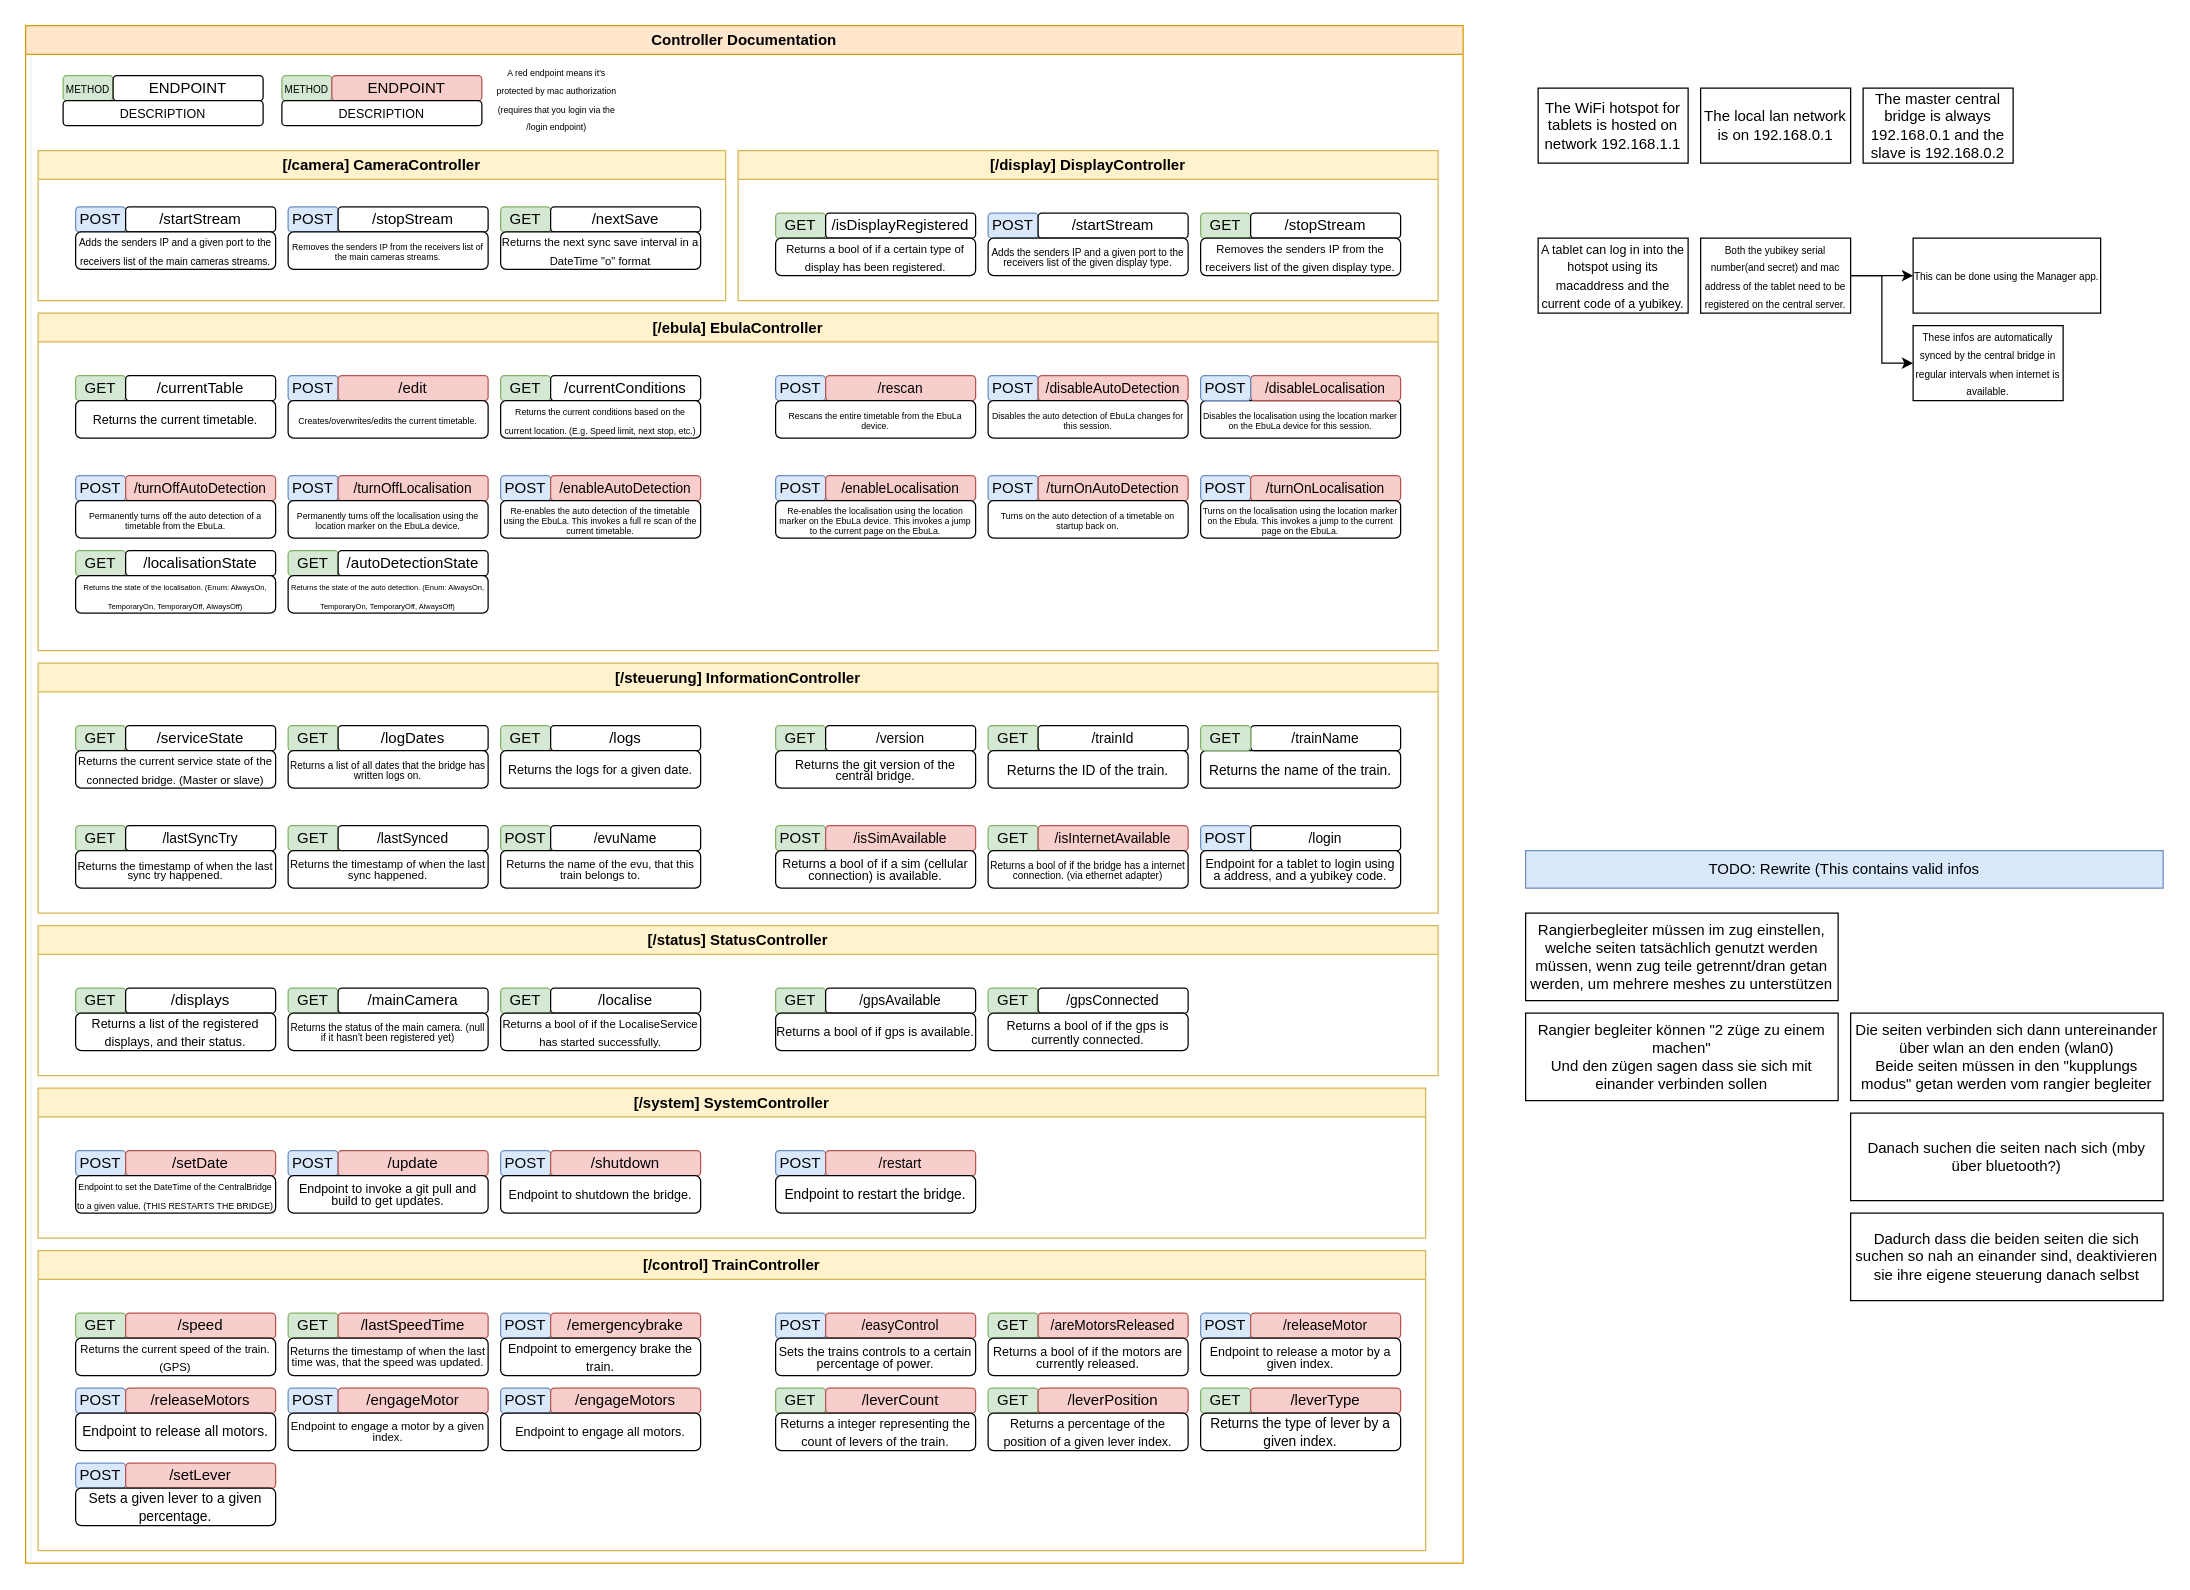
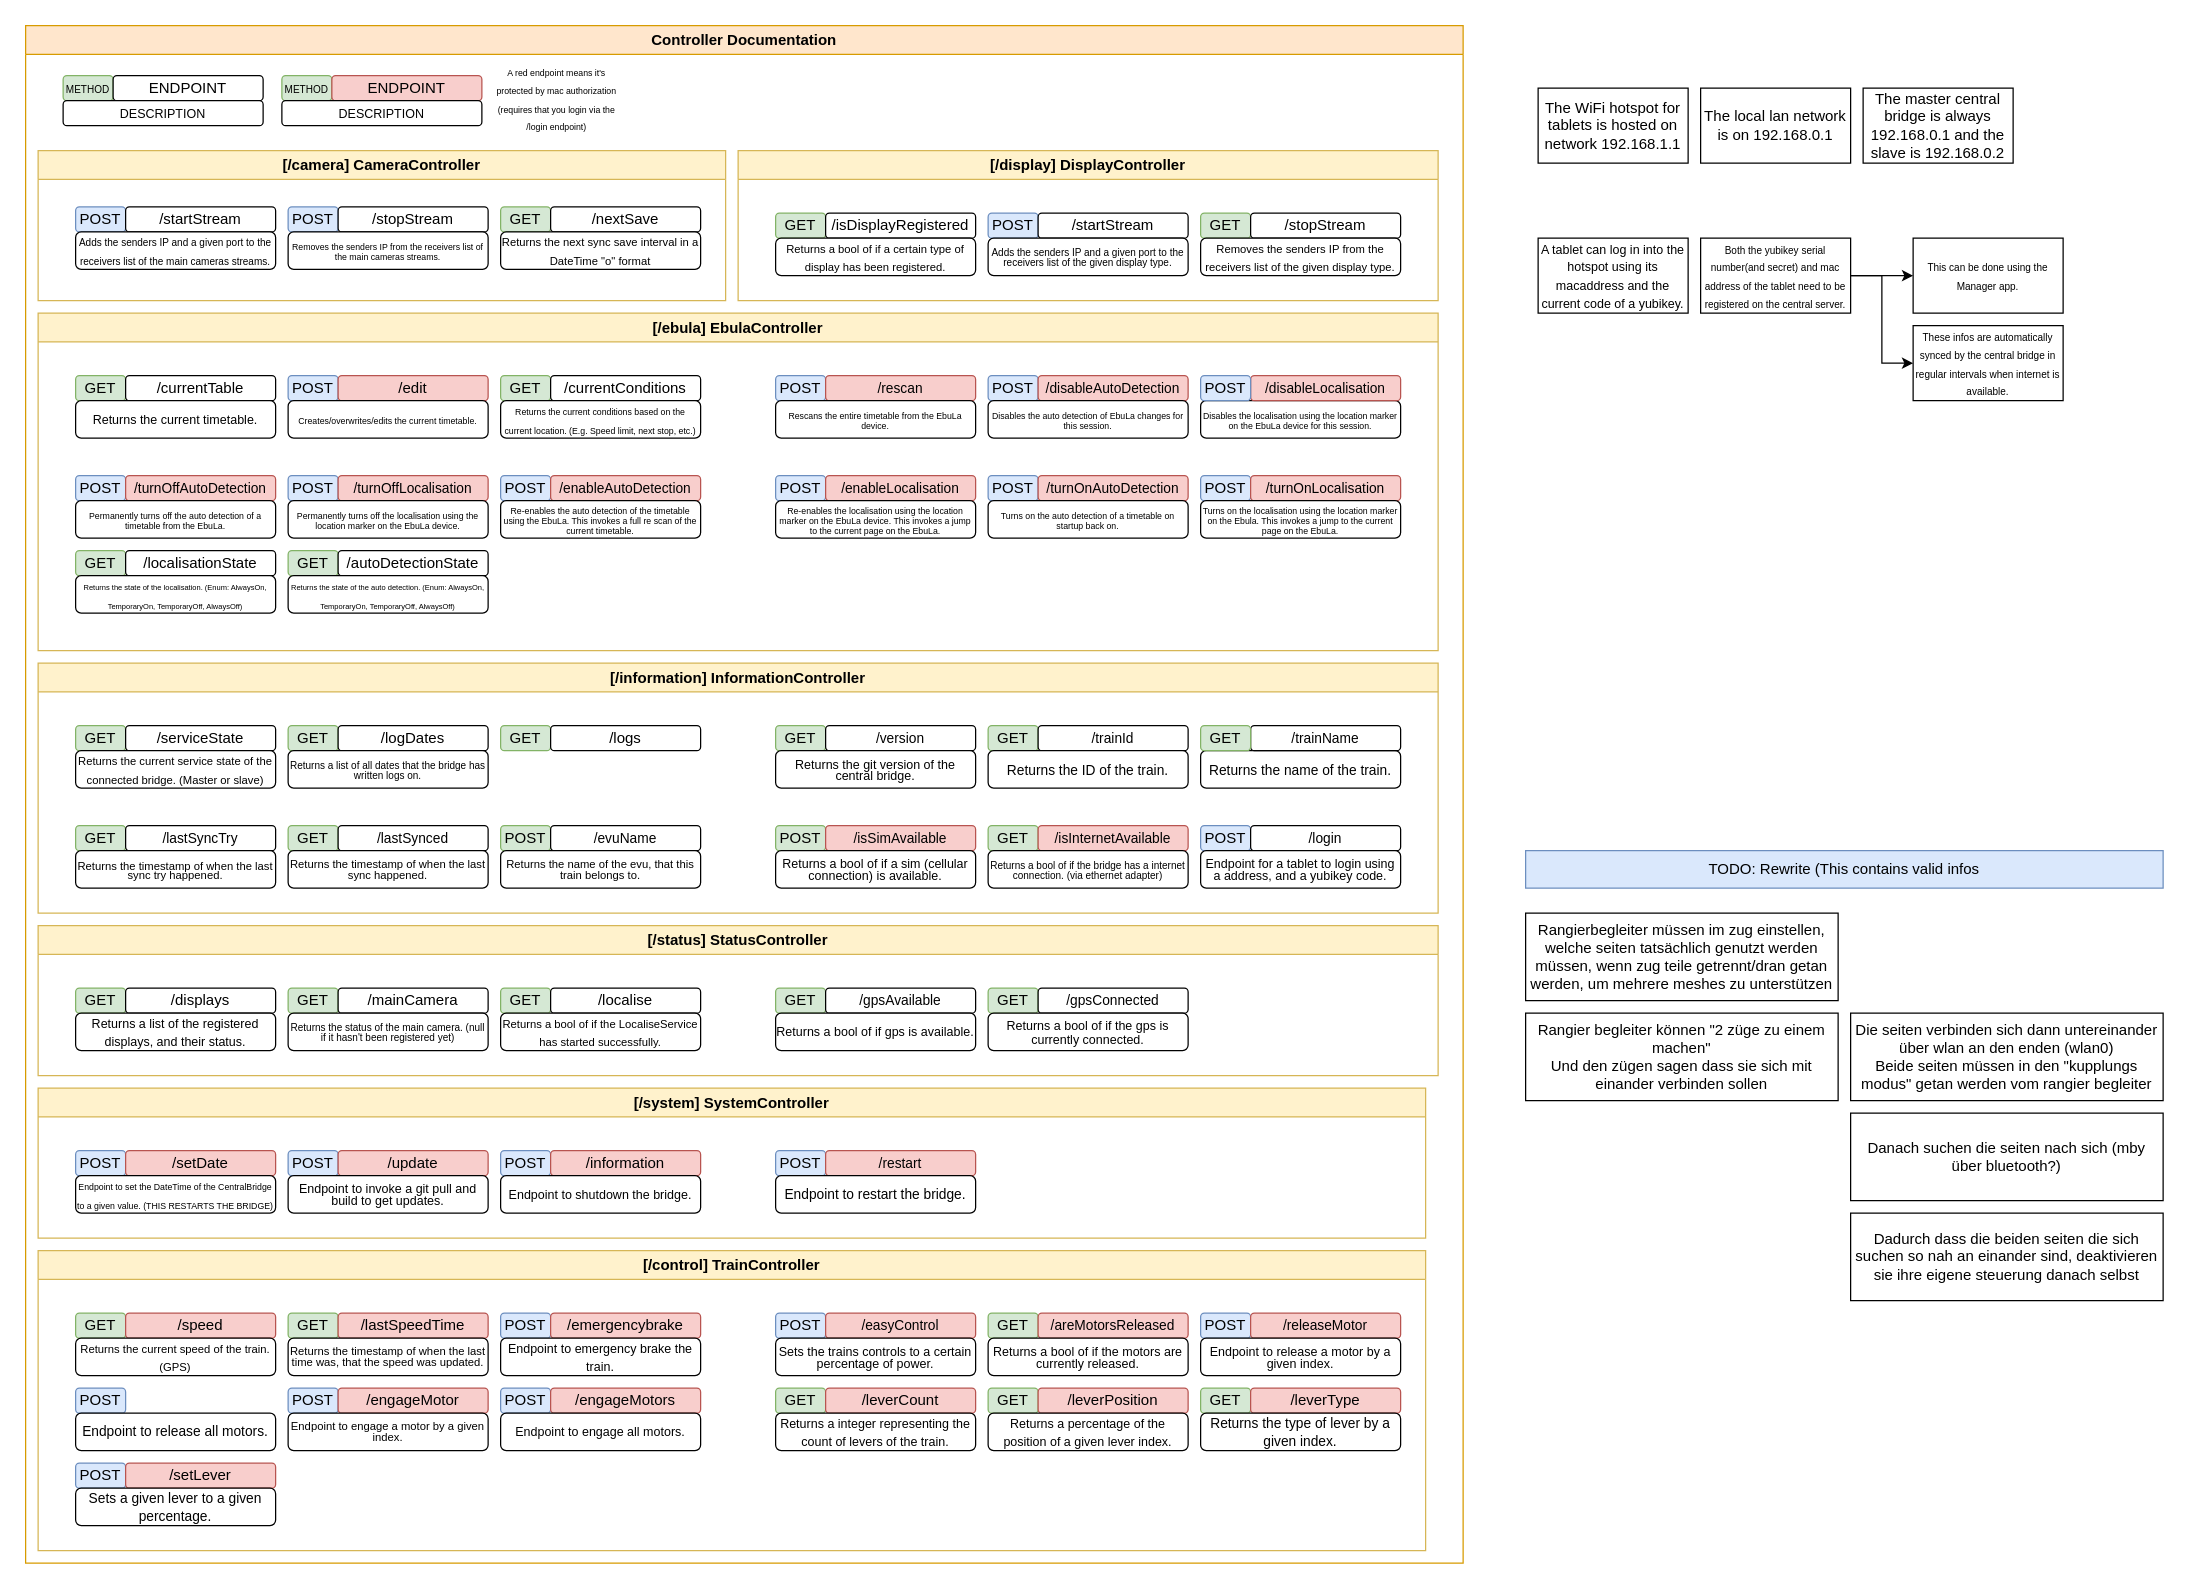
(2007, 276) -> (1988, 276)
(738, 678) -> (738, 678)
(601, 769) -> none
(626, 1163) -> (626, 1163)
(201, 1401) -> none
